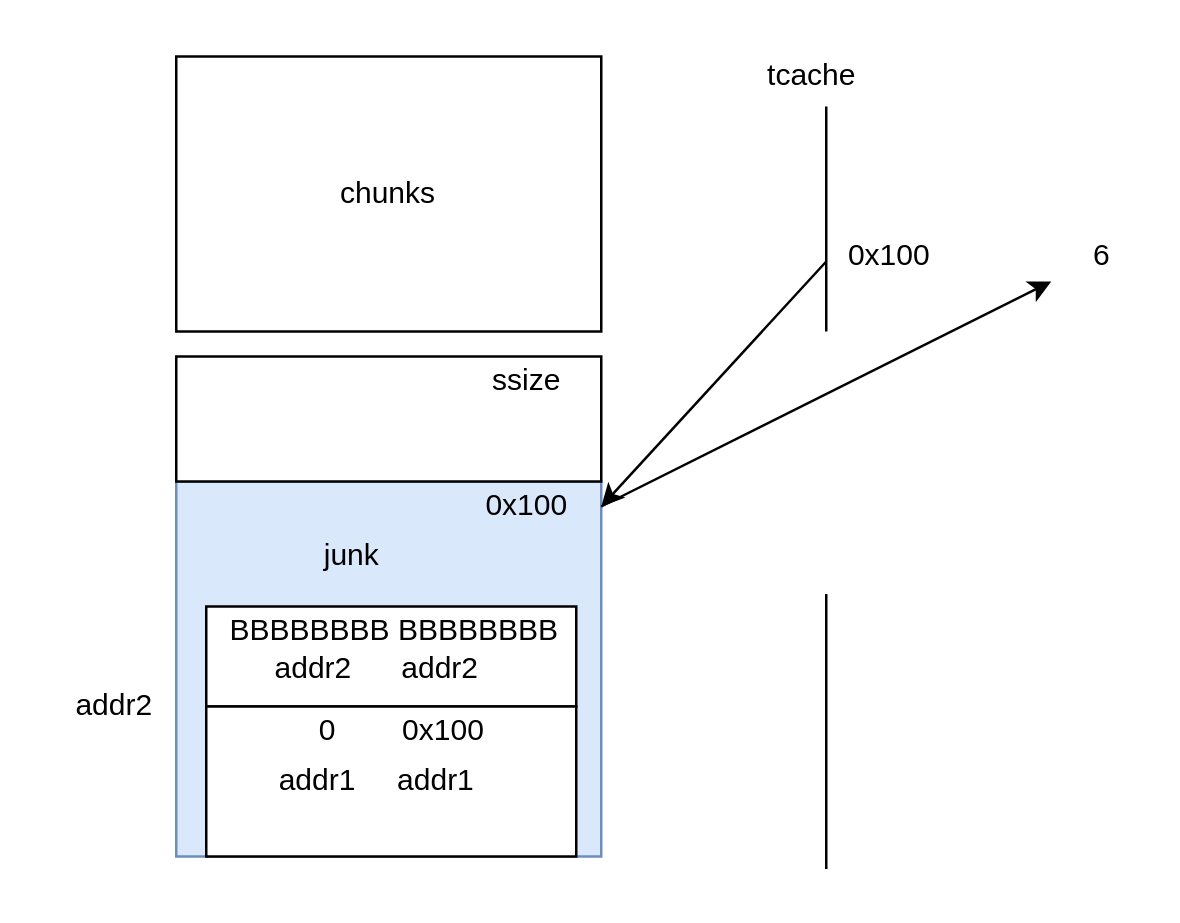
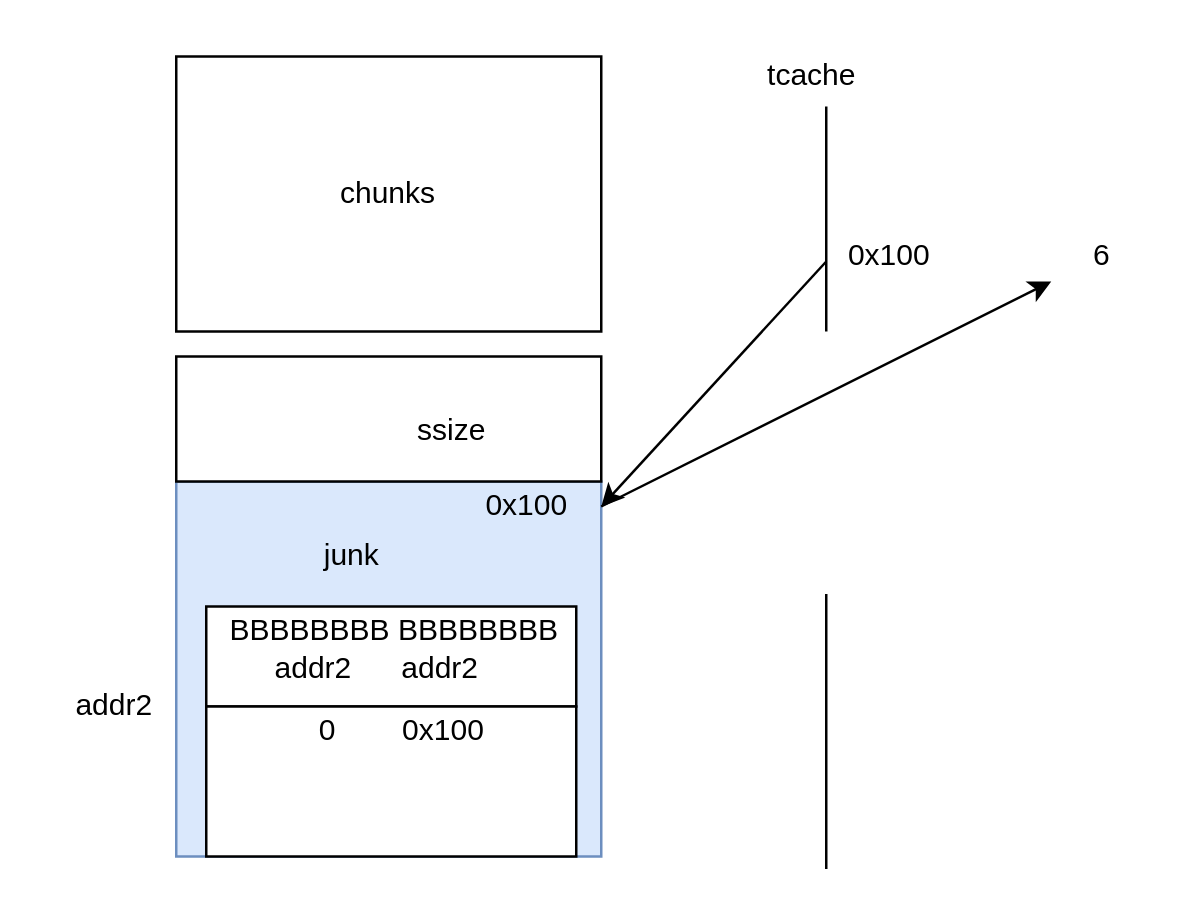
(526, 381) -> (451, 431)
(376, 781) -> none
